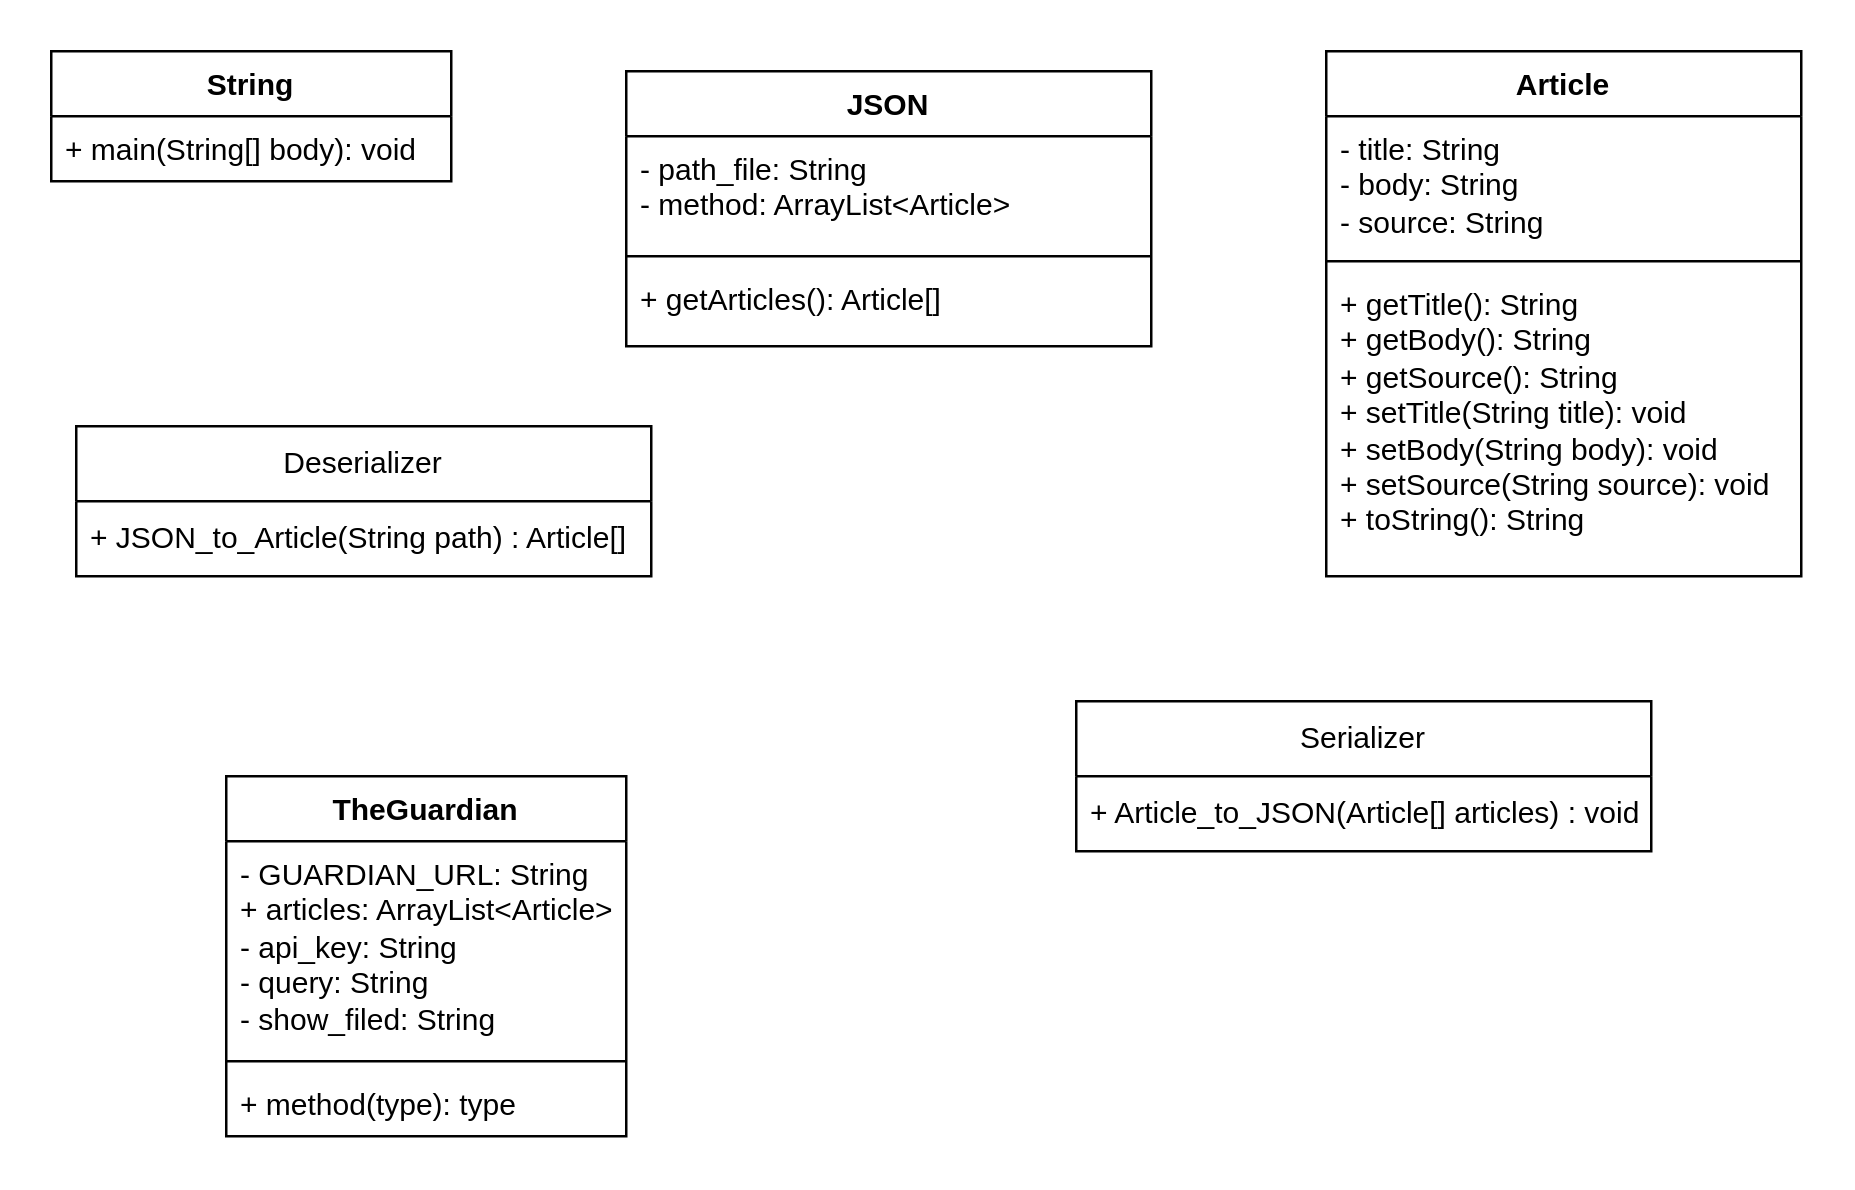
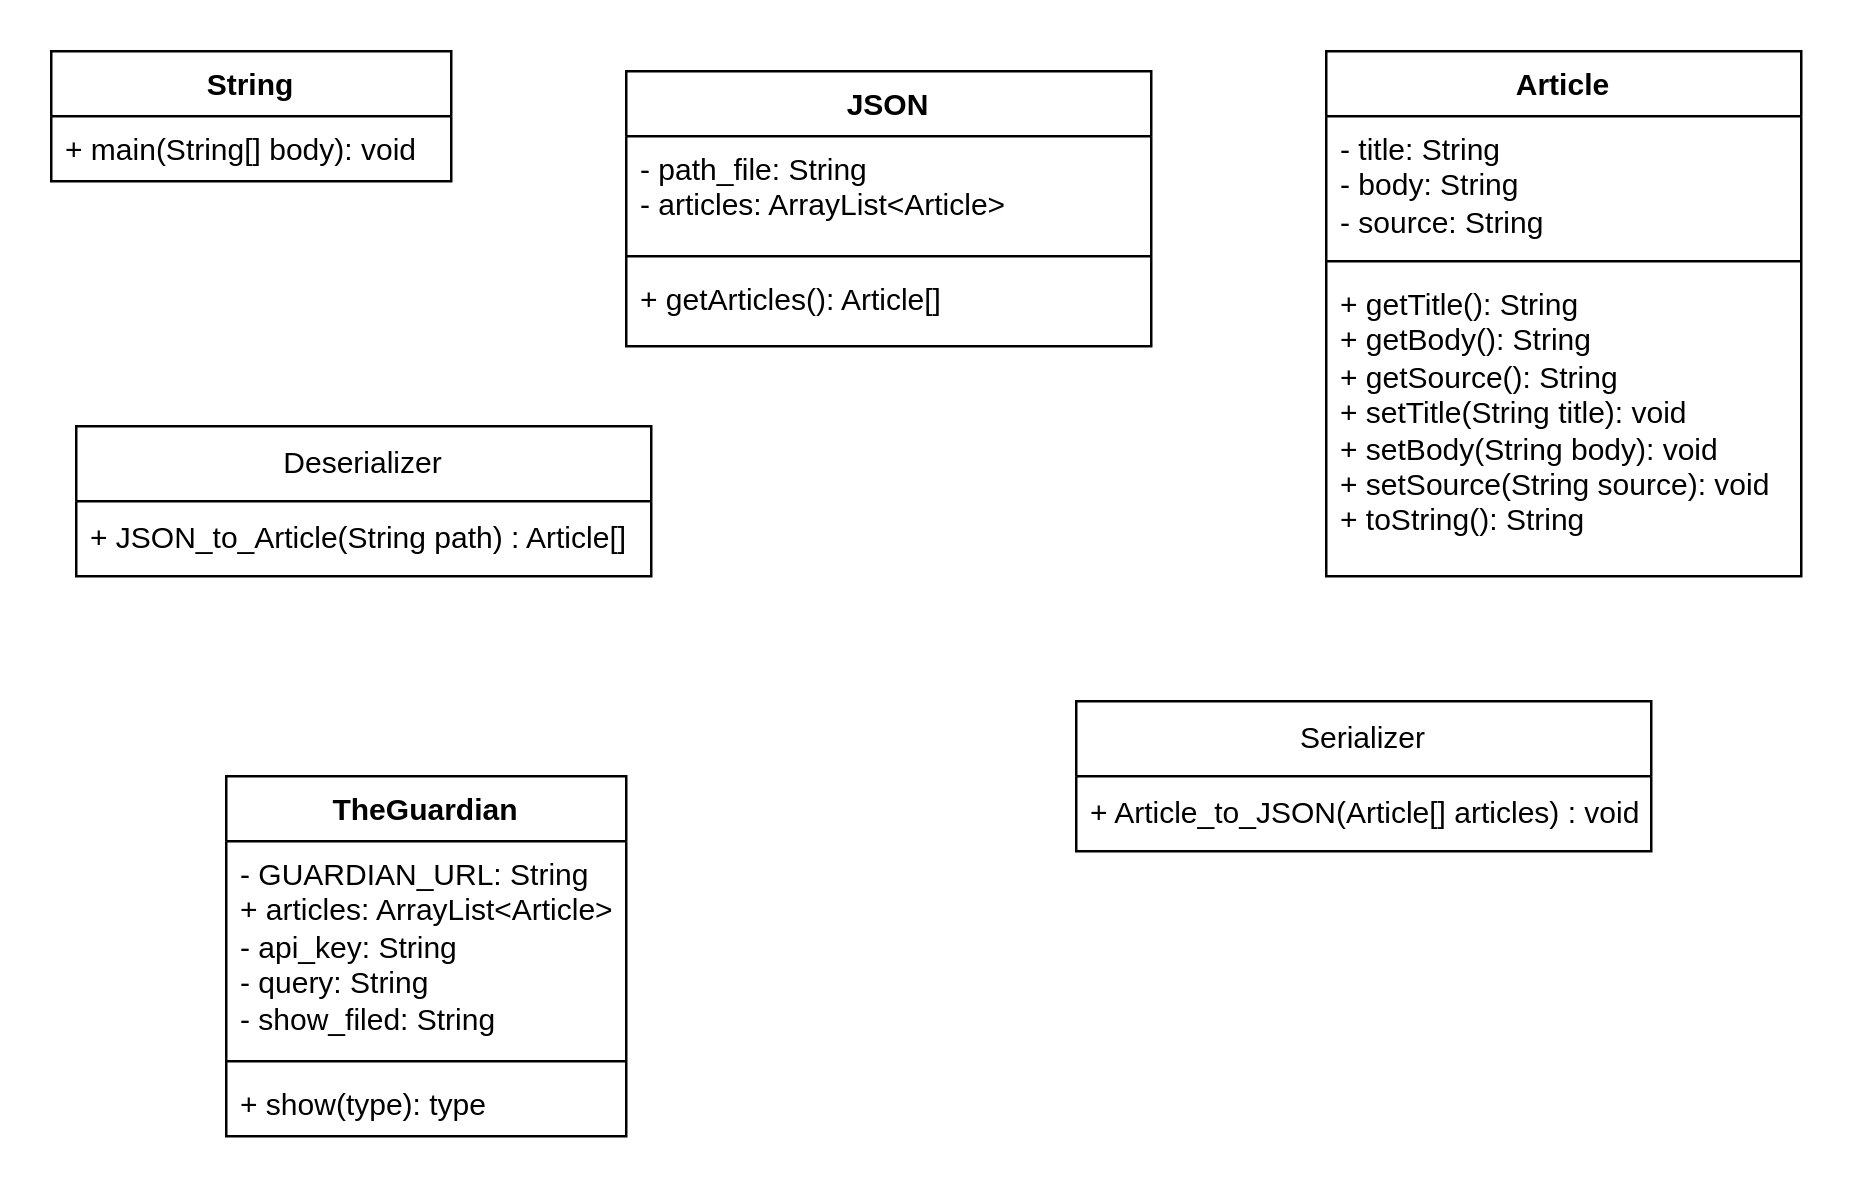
(853, 190) -> (862, 190)
(398, 1107) -> (381, 1107)
